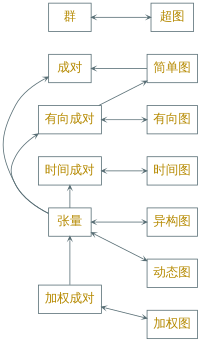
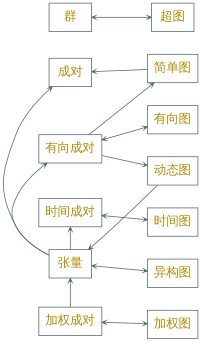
(119, 247) -> (123, 160)
